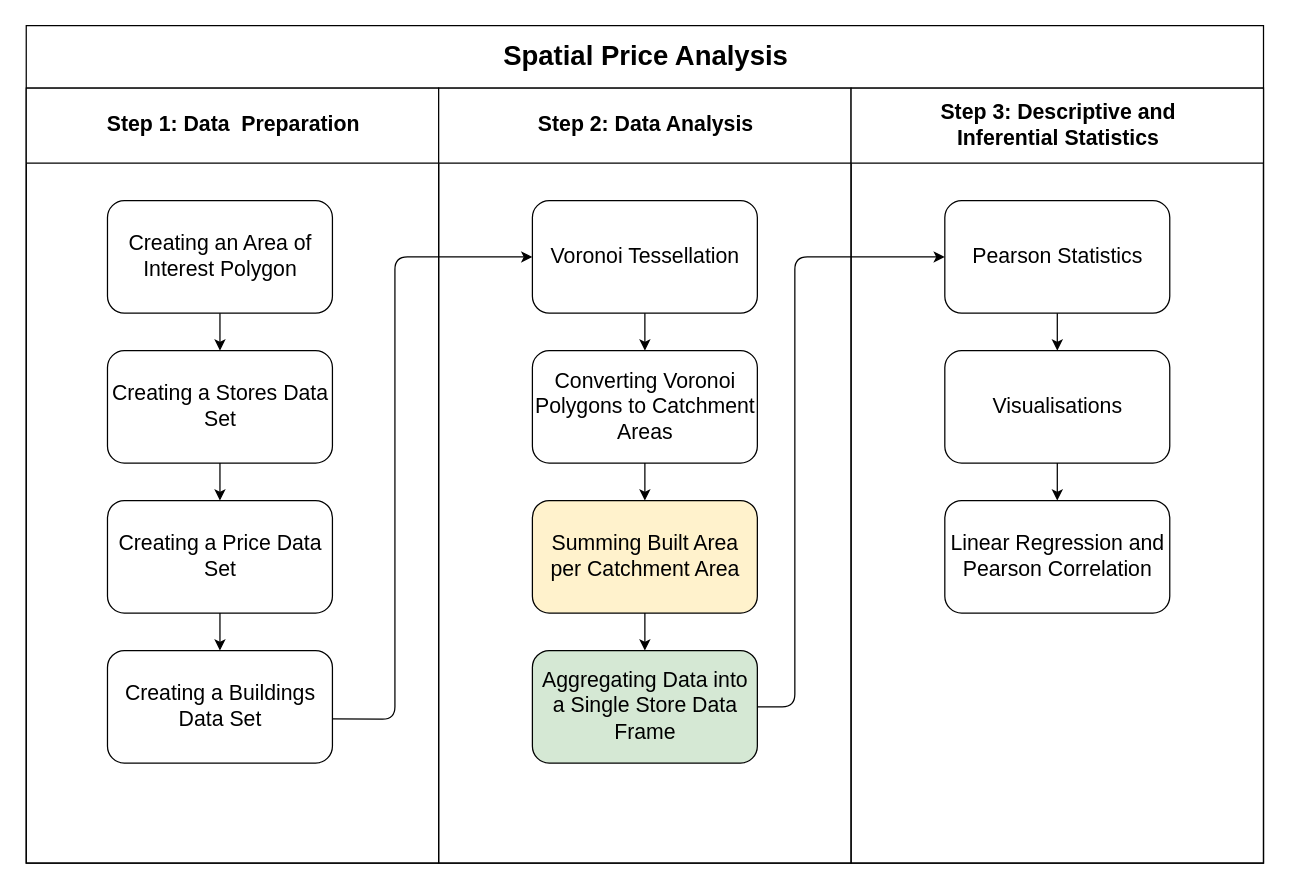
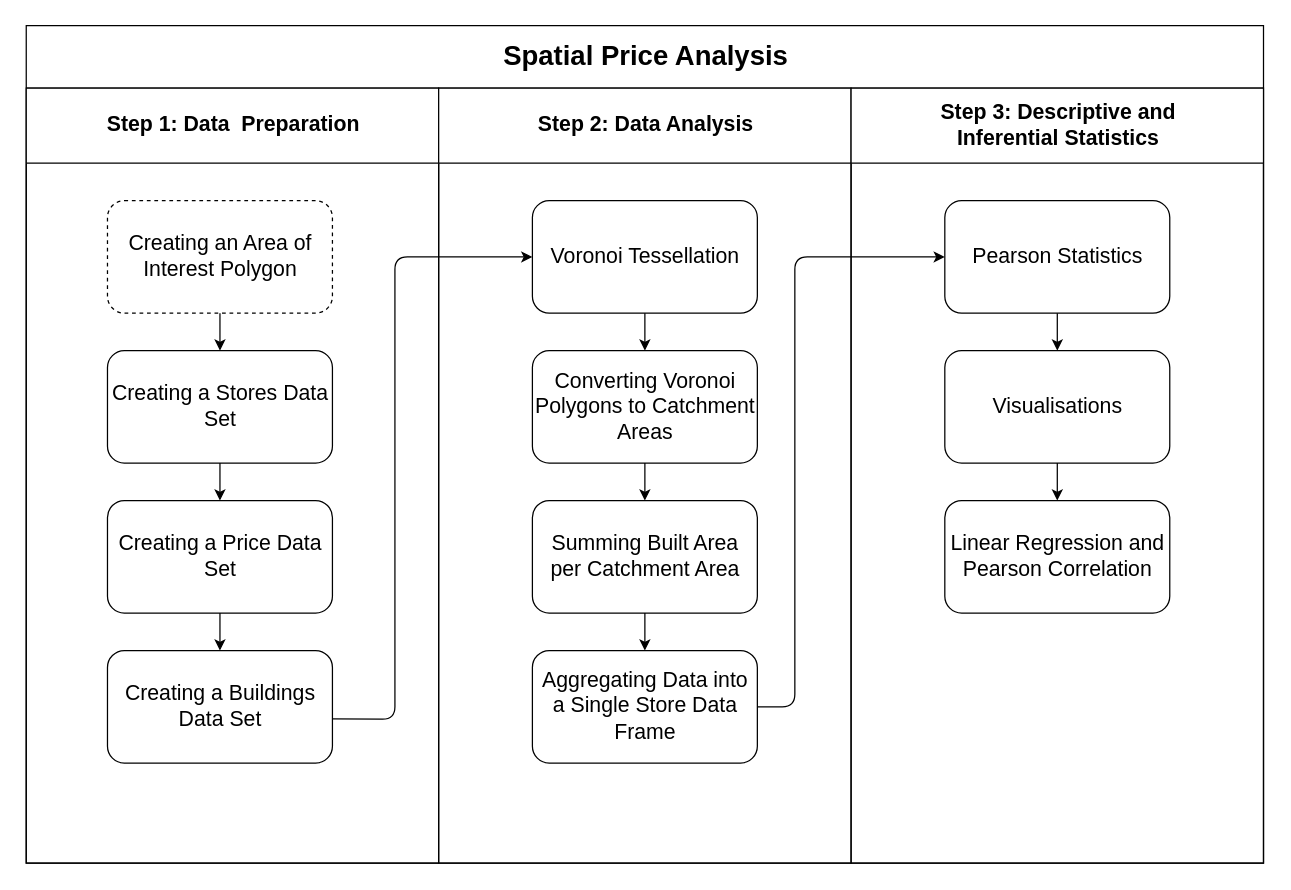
(220, 257) -> (220, 257)
(645, 557) -> (645, 557)
(645, 707) -> (645, 707)
